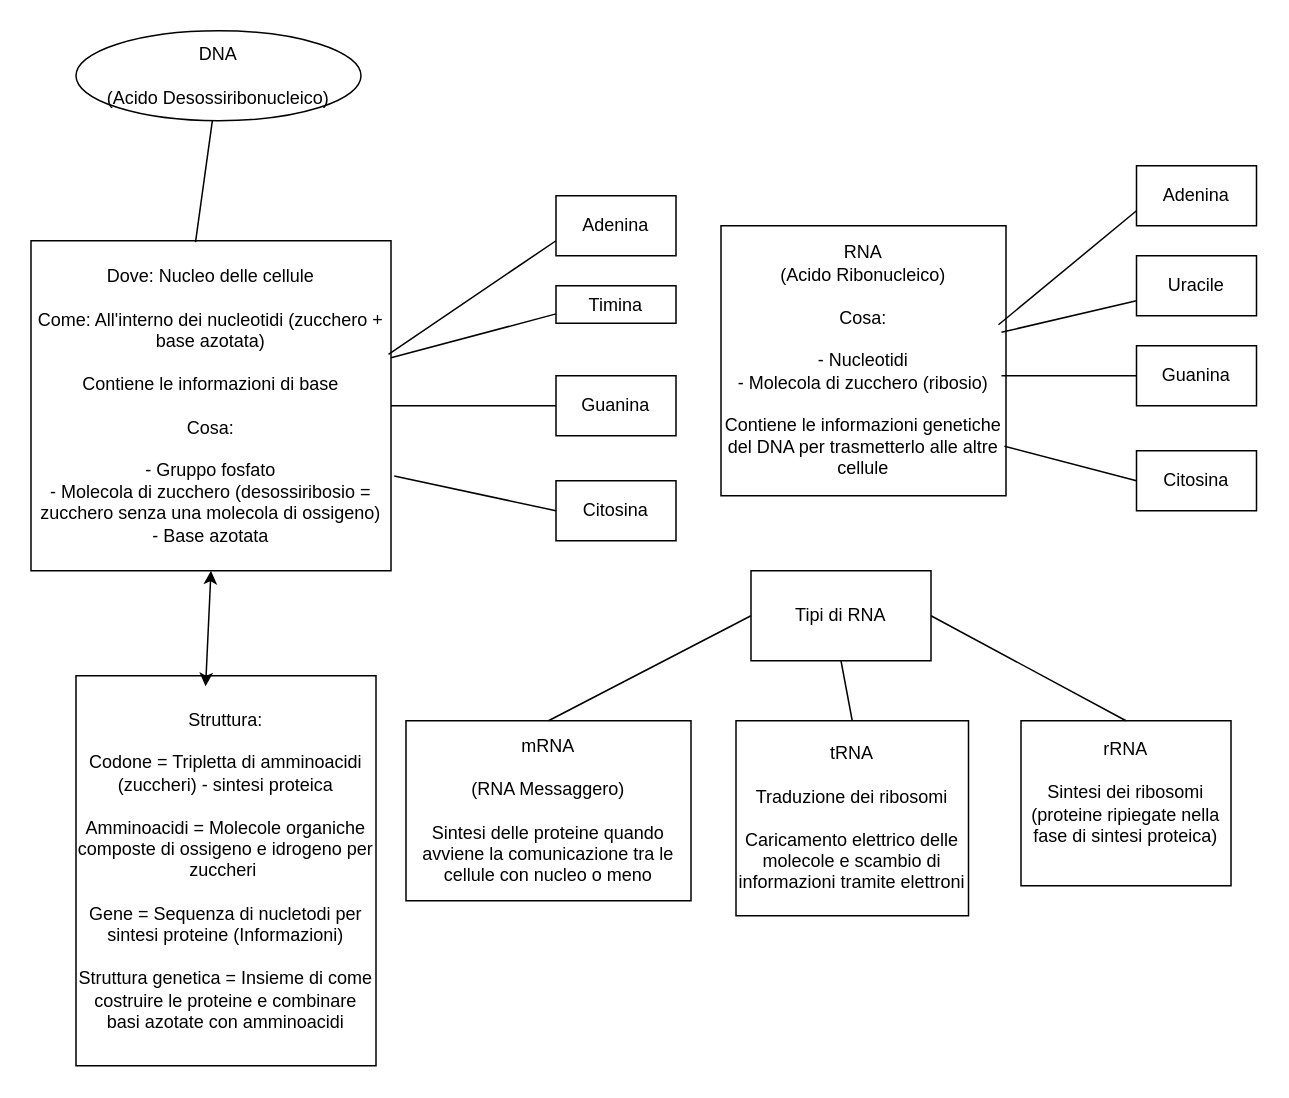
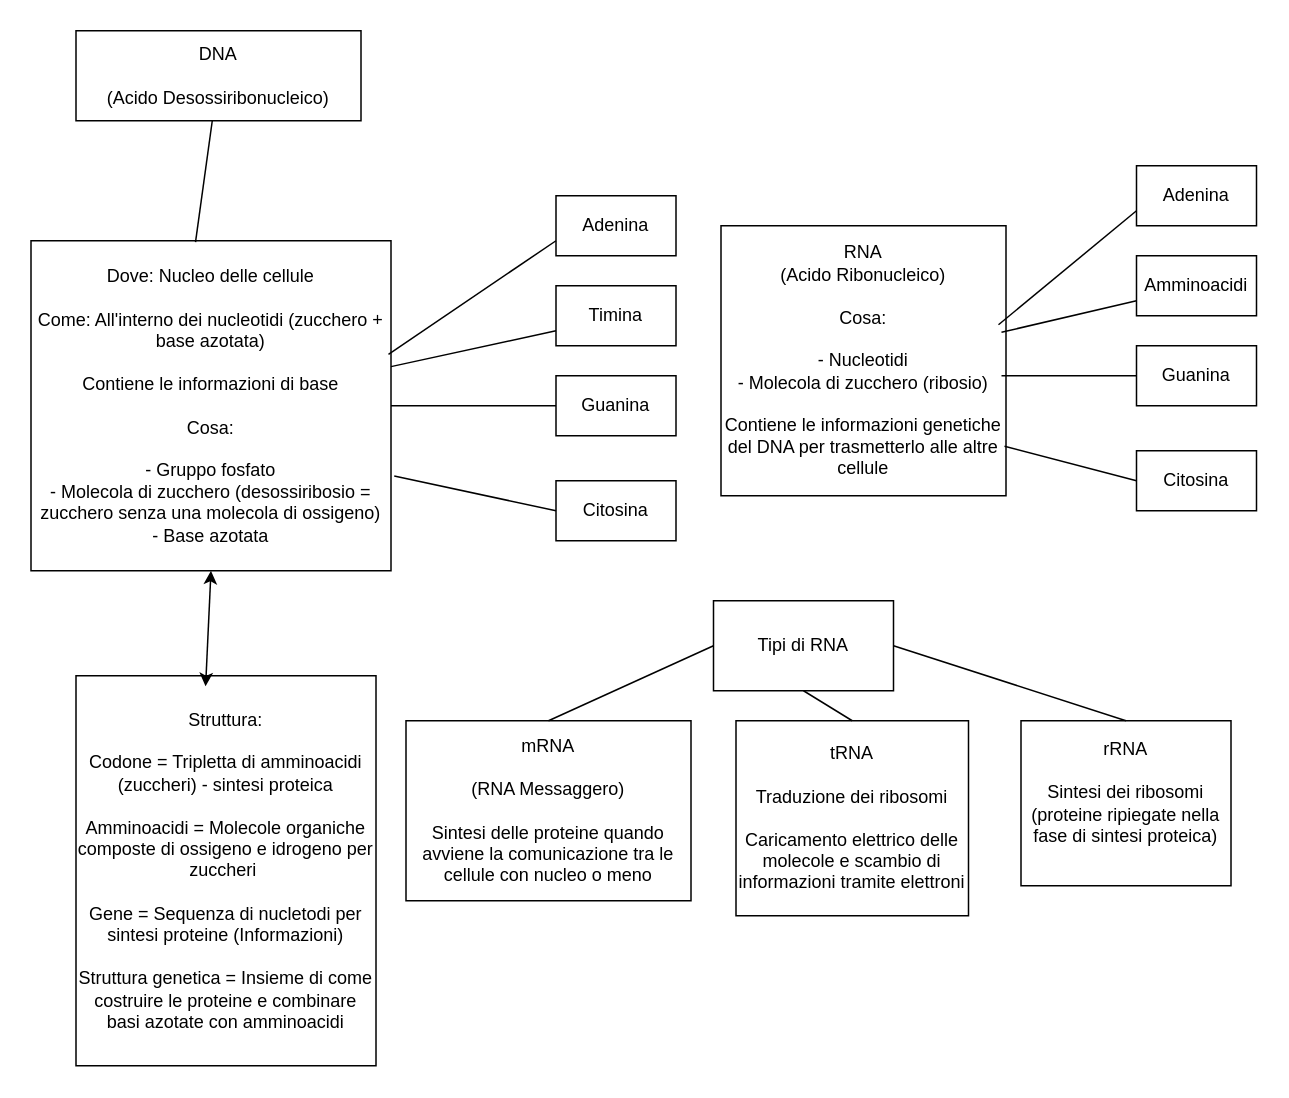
(218, 76) -> (218, 76)
(1196, 286) -> (1196, 286)
(616, 305) -> (616, 316)
(841, 616) -> (803, 646)
